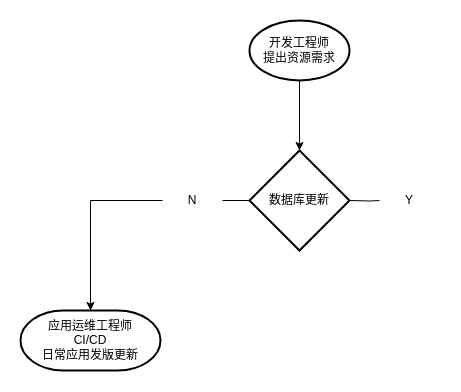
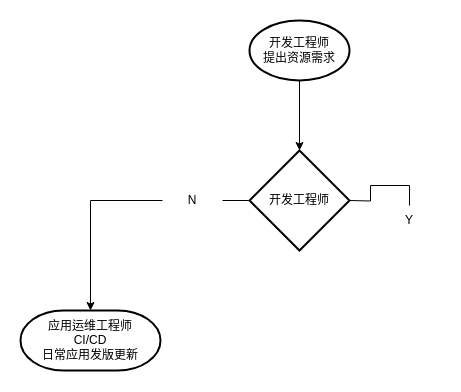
(300, 201) -> (300, 201)
(410, 201) -> (410, 221)
